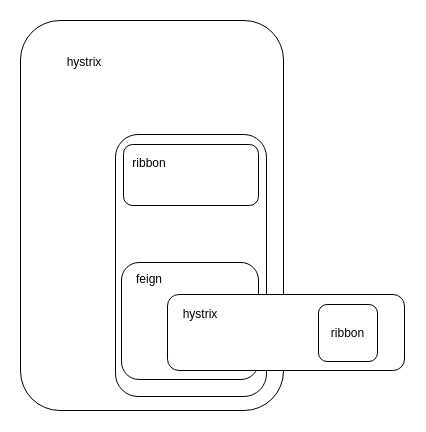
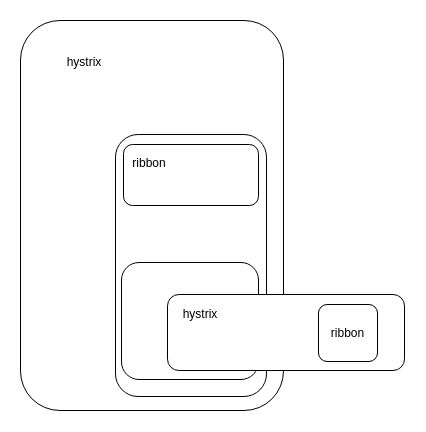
(150, 280) -> none
